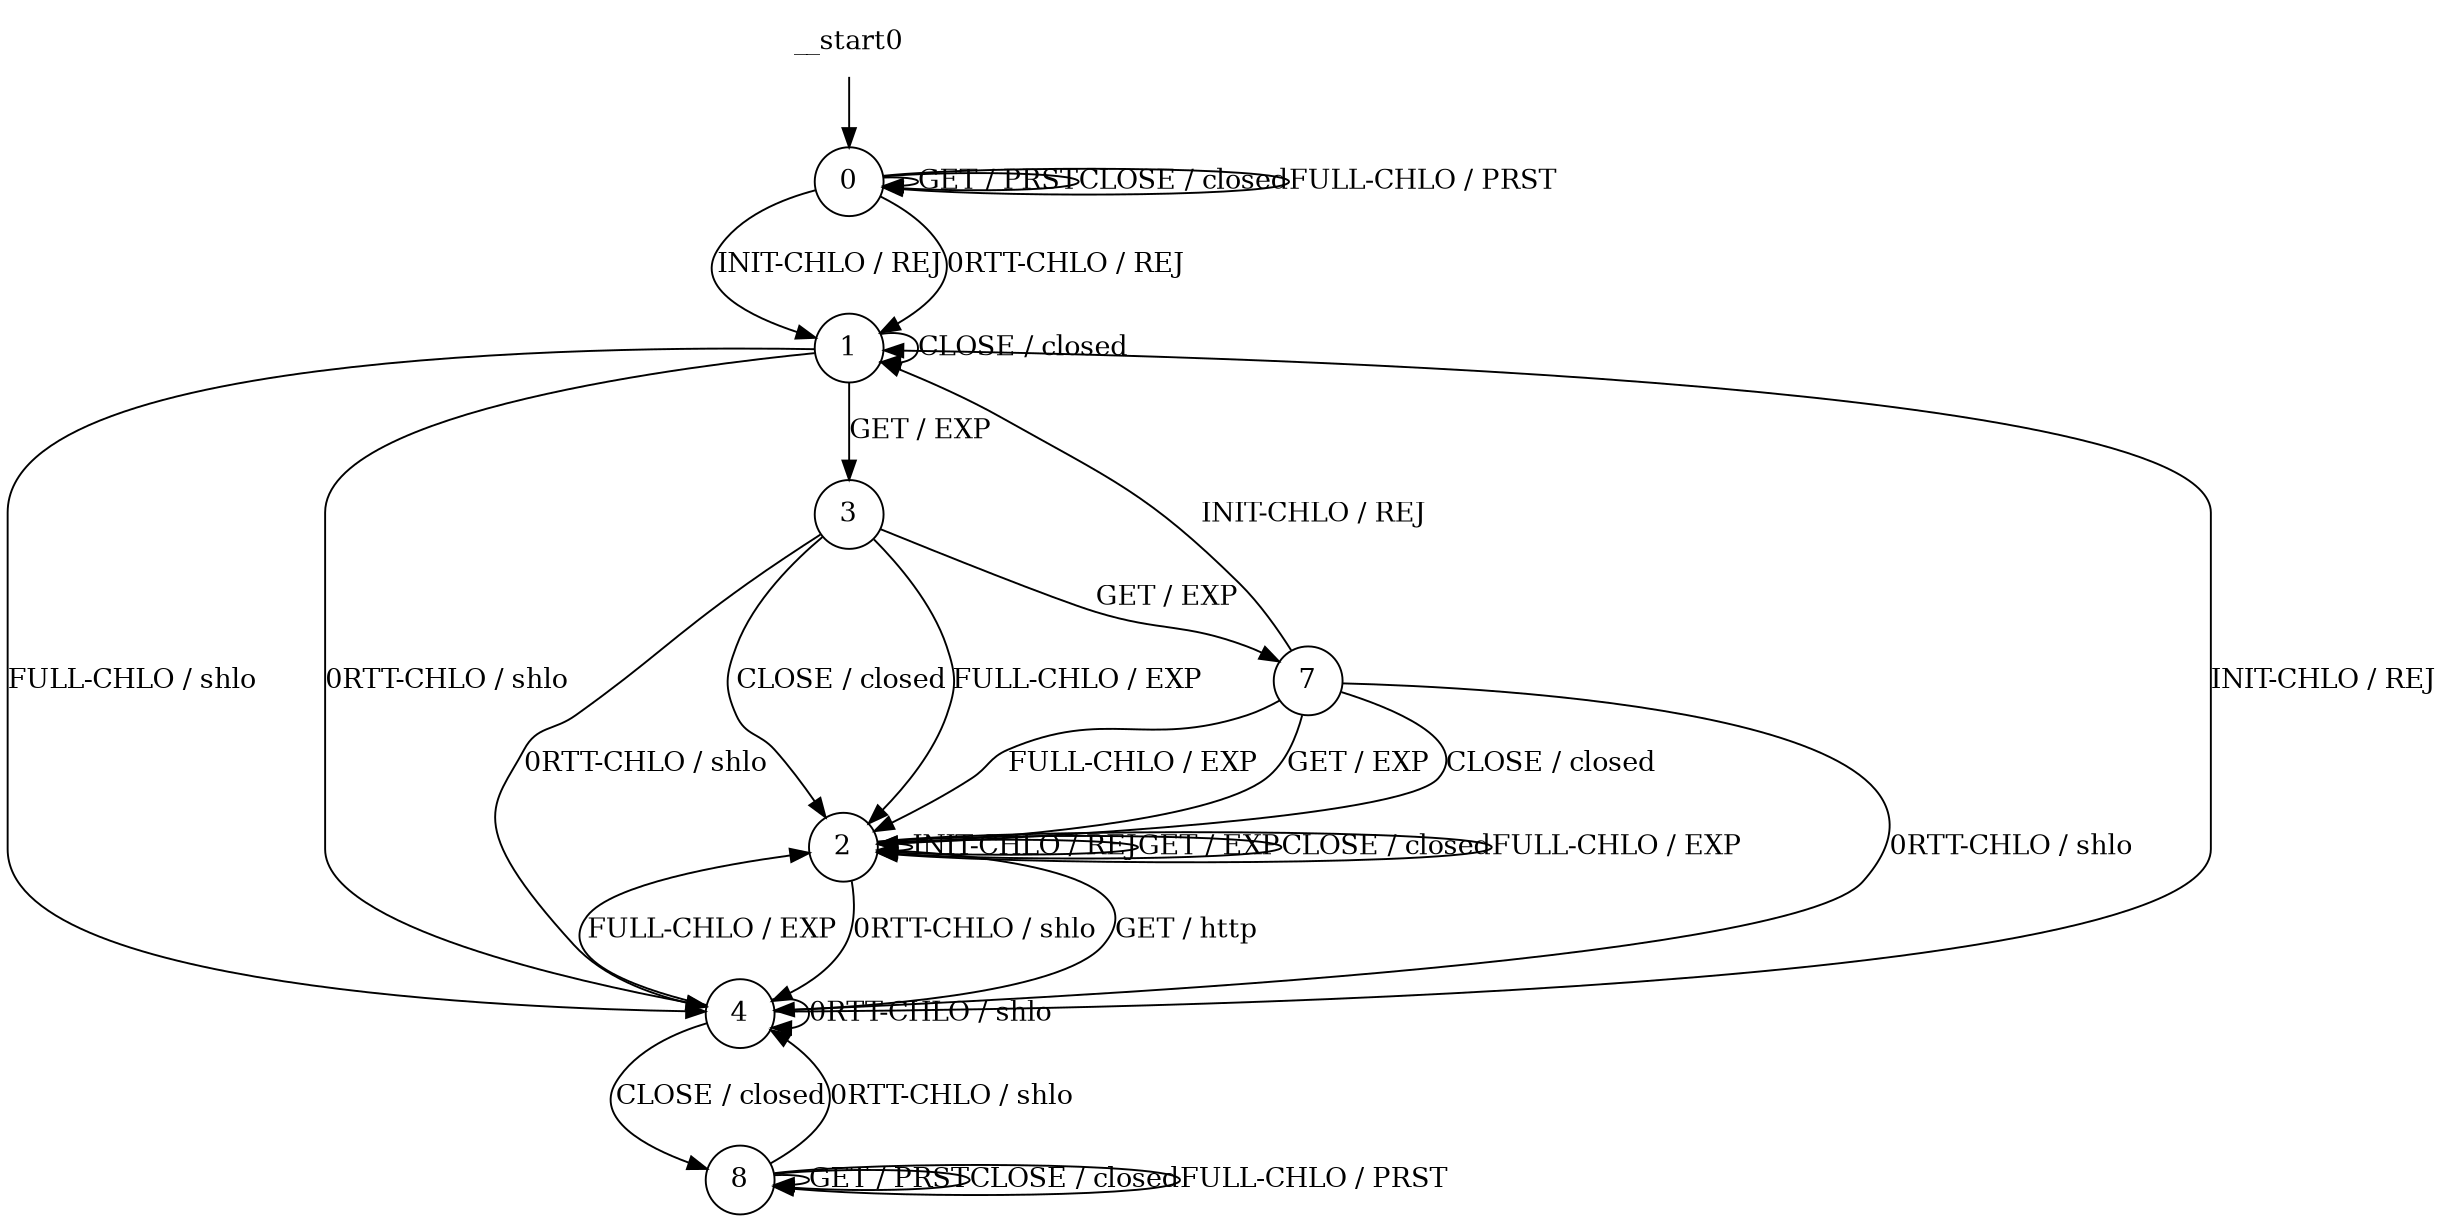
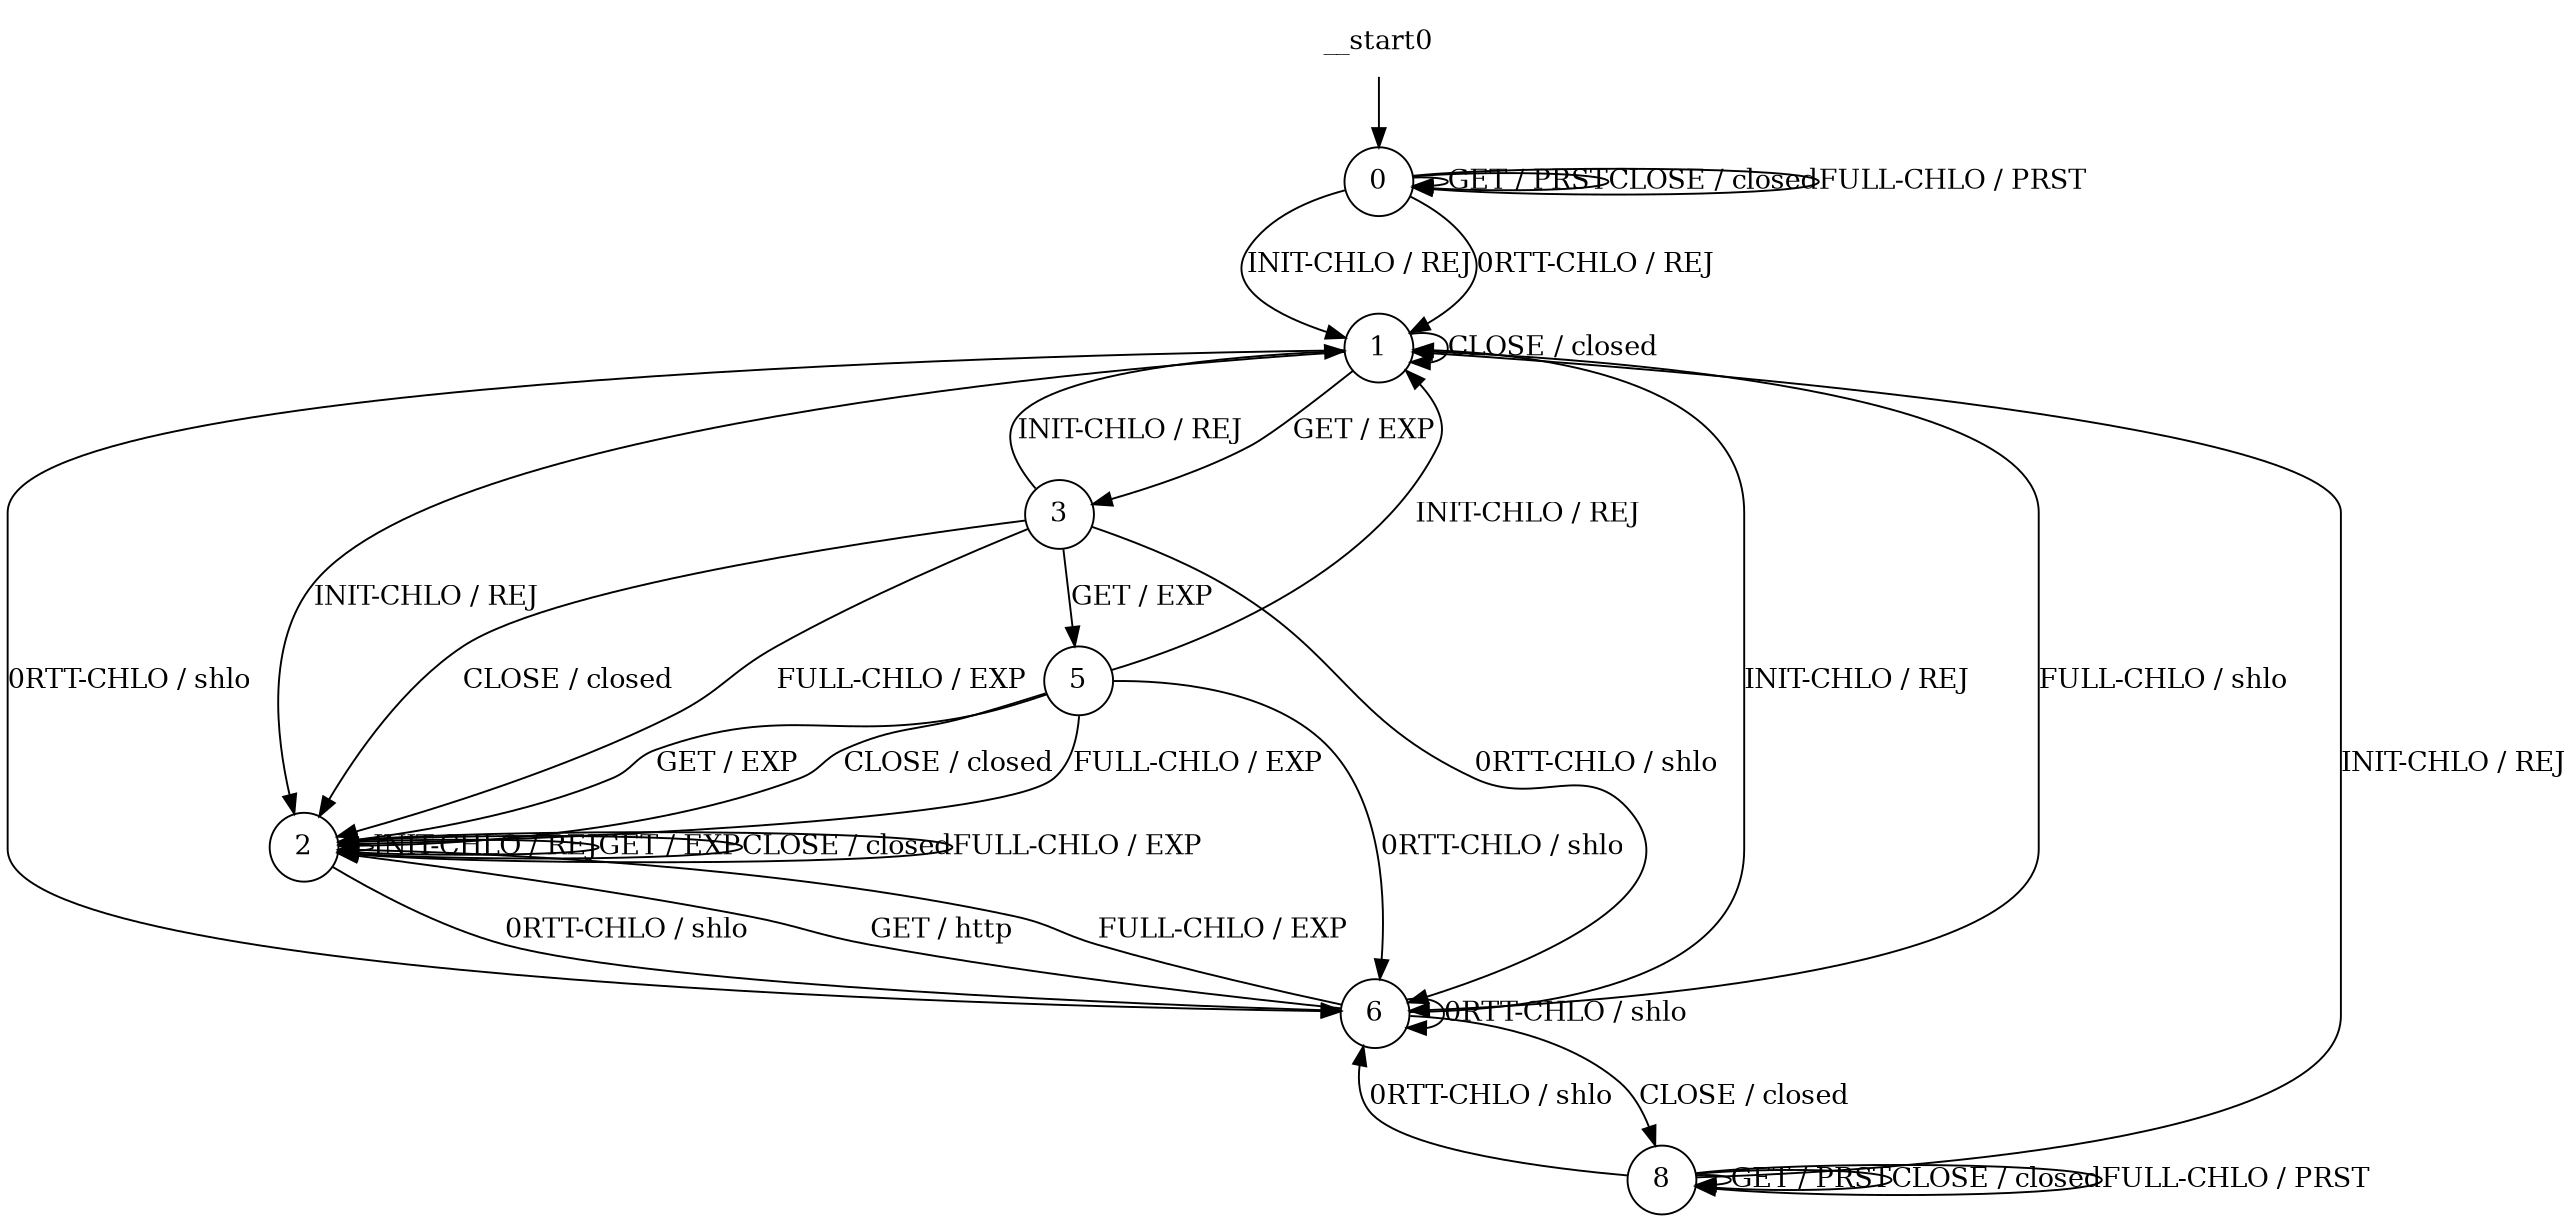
none -> (1069, 388)
none -> (705, 431)
none -> (2341, 642)
(1308, 681) -> (1079, 681)
(740, 1014) -> (1375, 1014)
